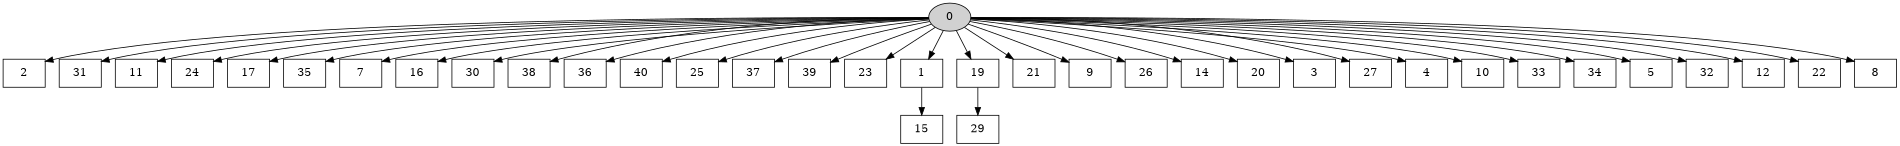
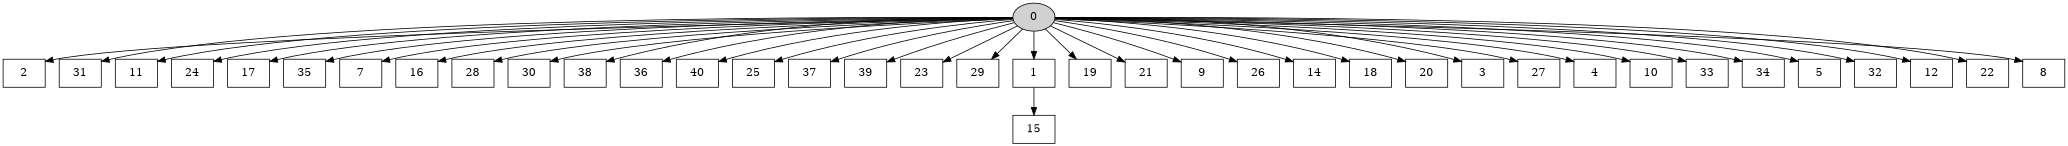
none -> (473, 73)
none -> (1371, 73)
(978, 97) -> (1010, 41)
